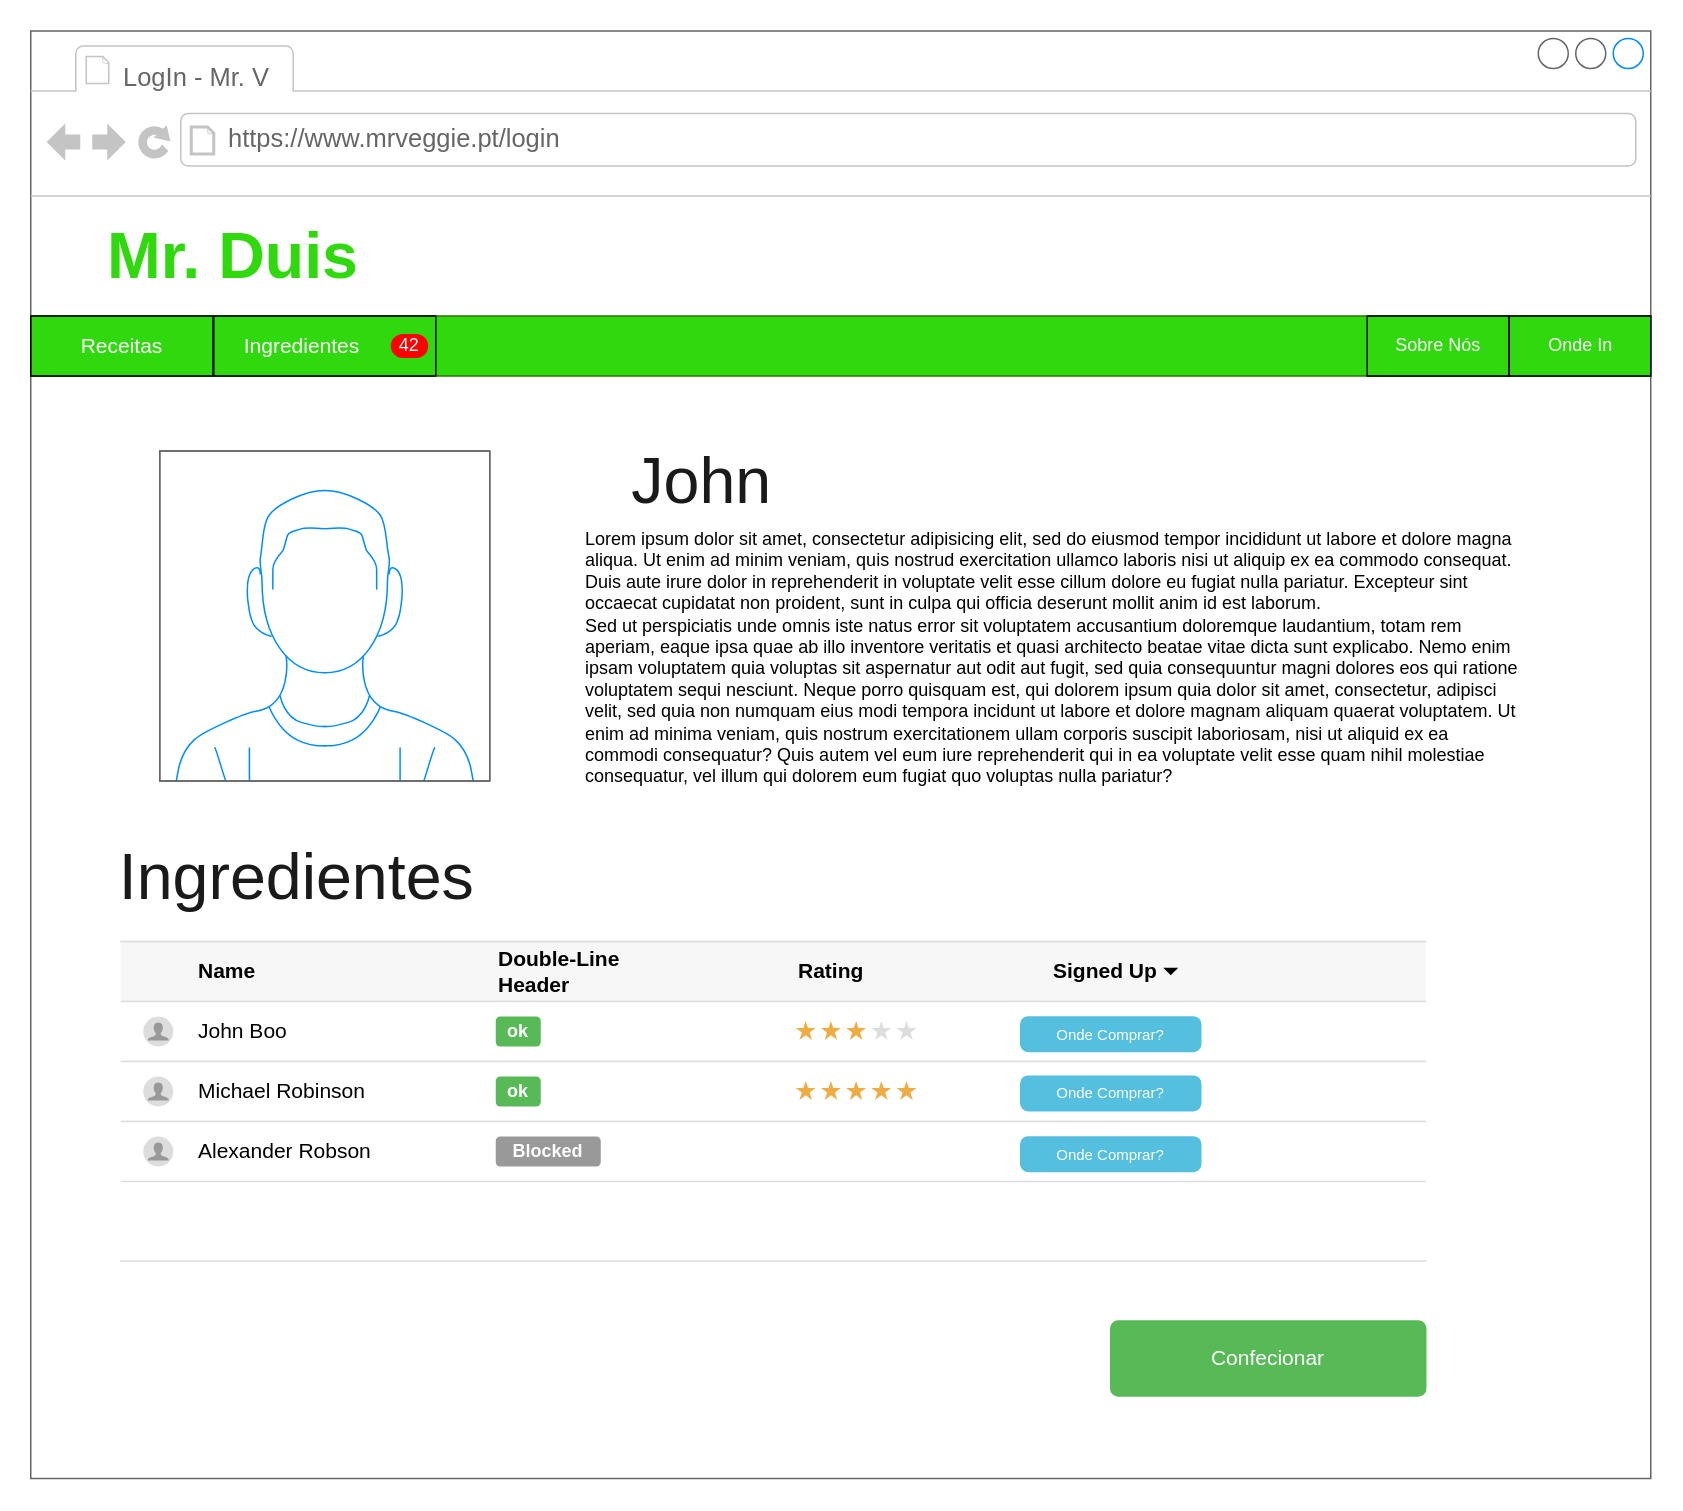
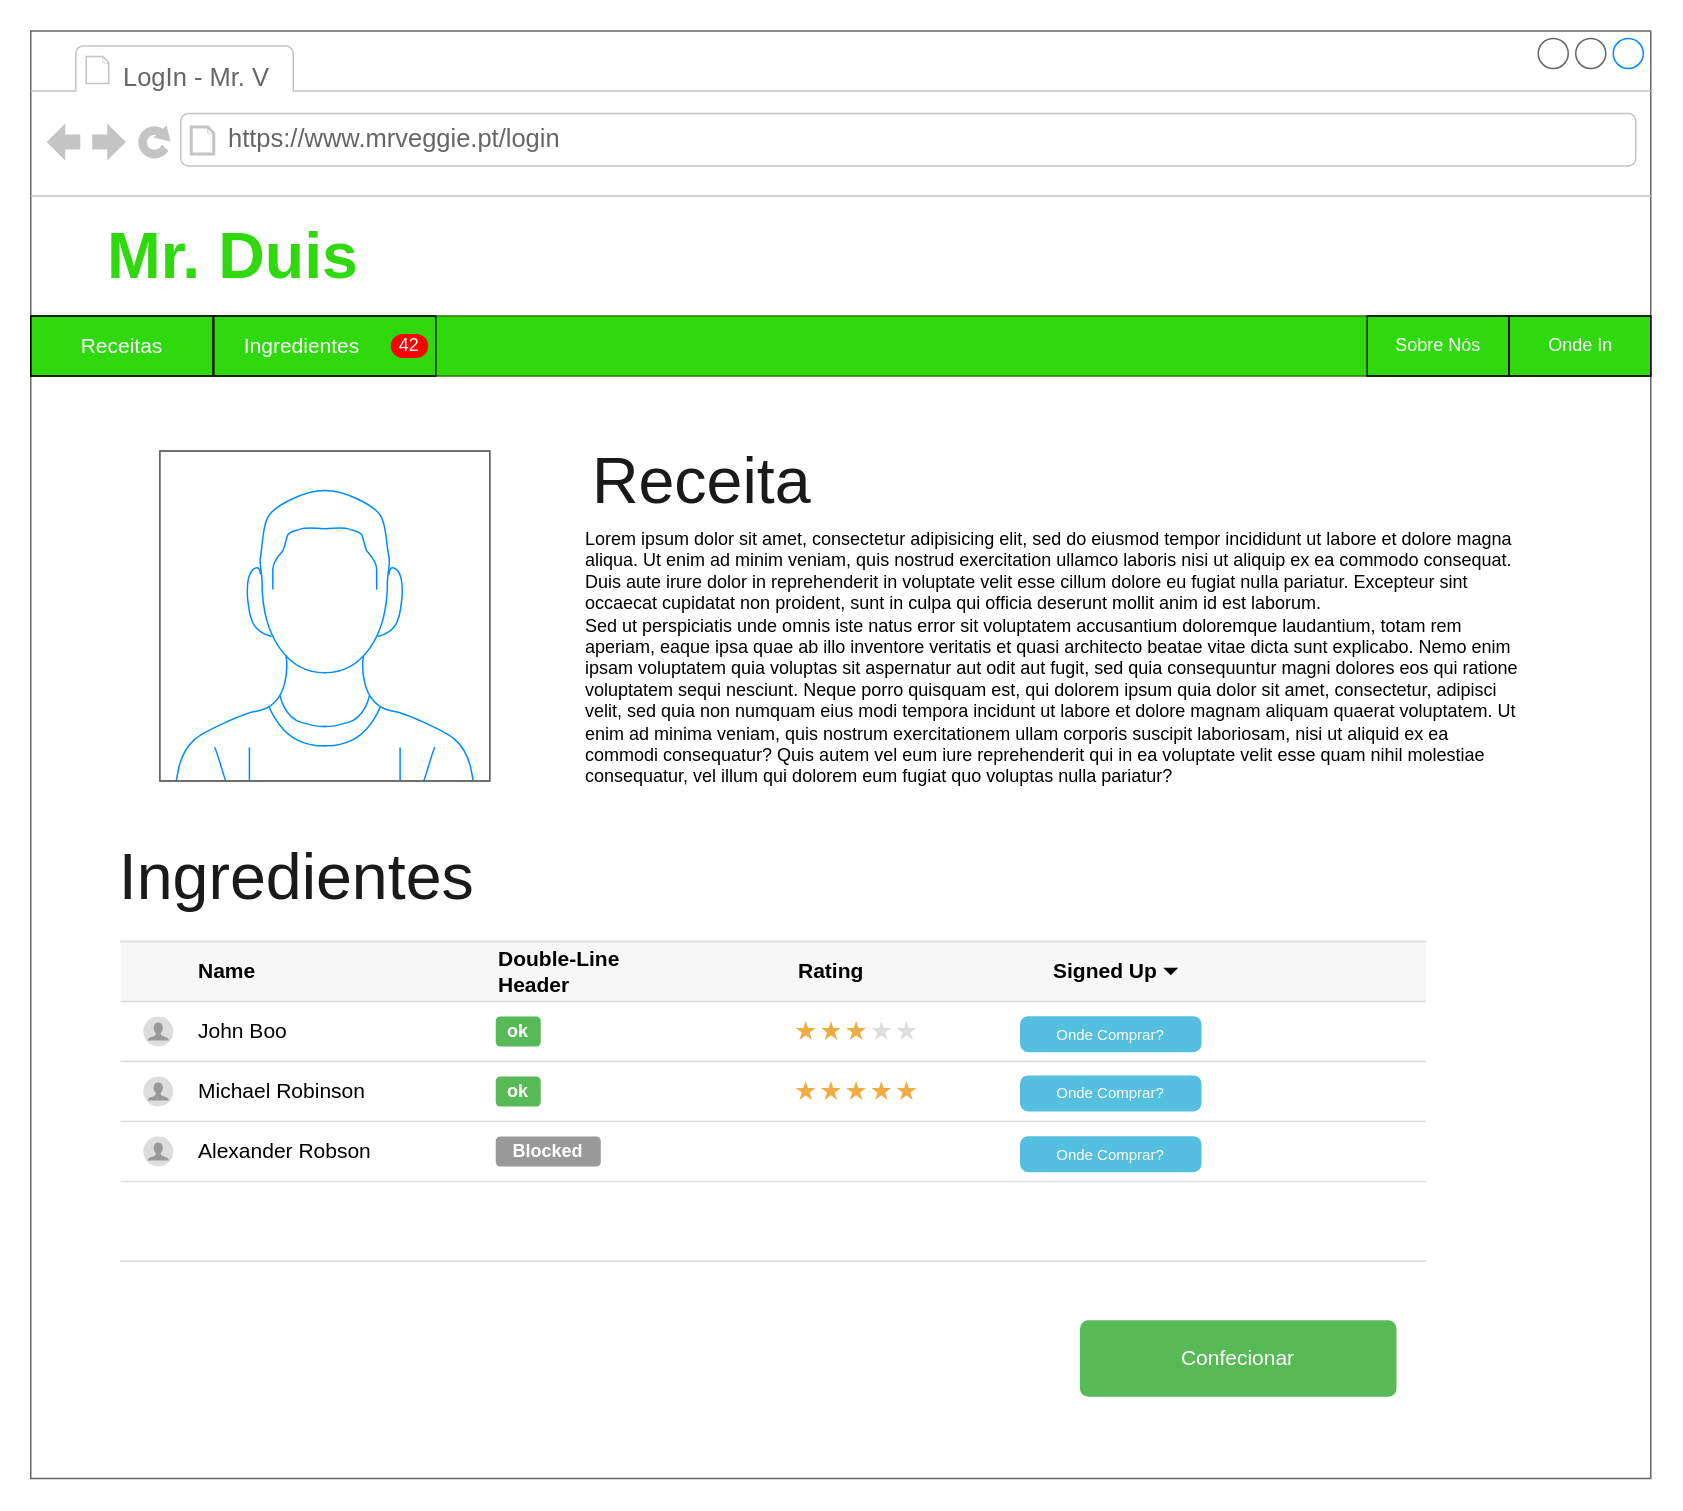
(702, 481) -> (702, 481)
(1268, 1358) -> (1238, 1358)
